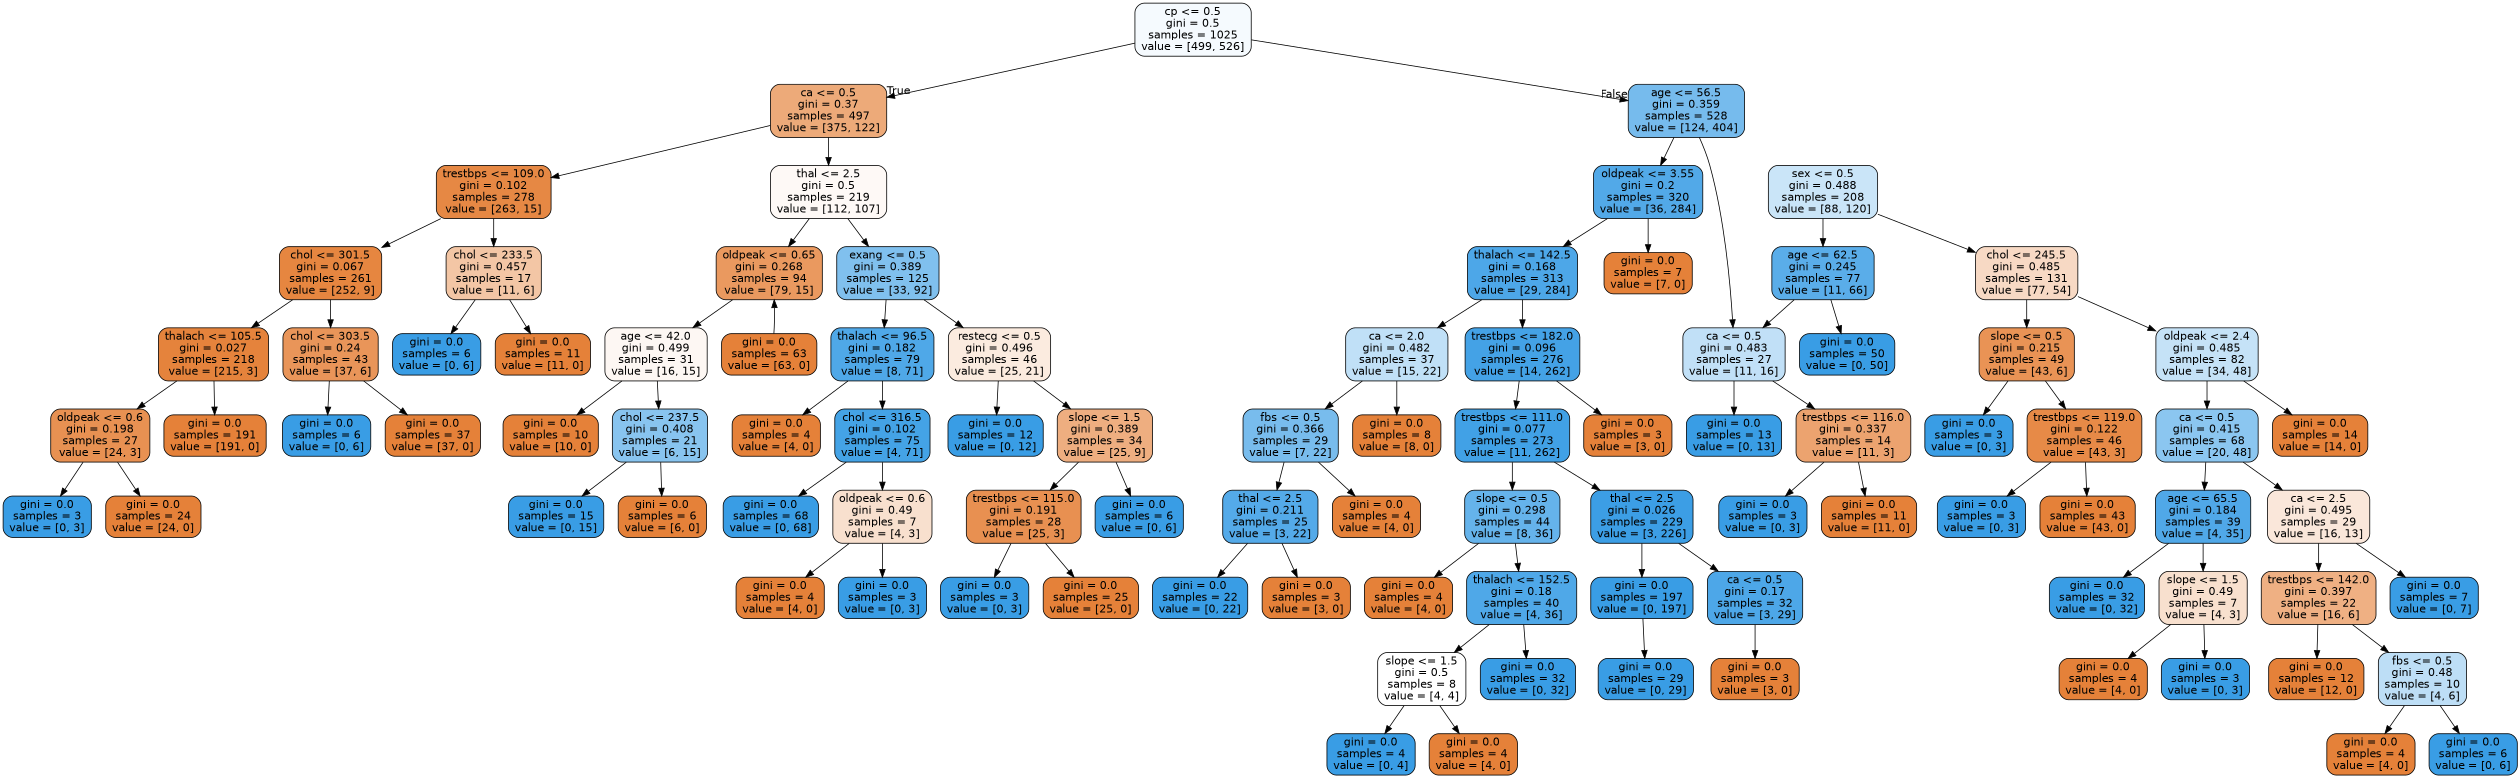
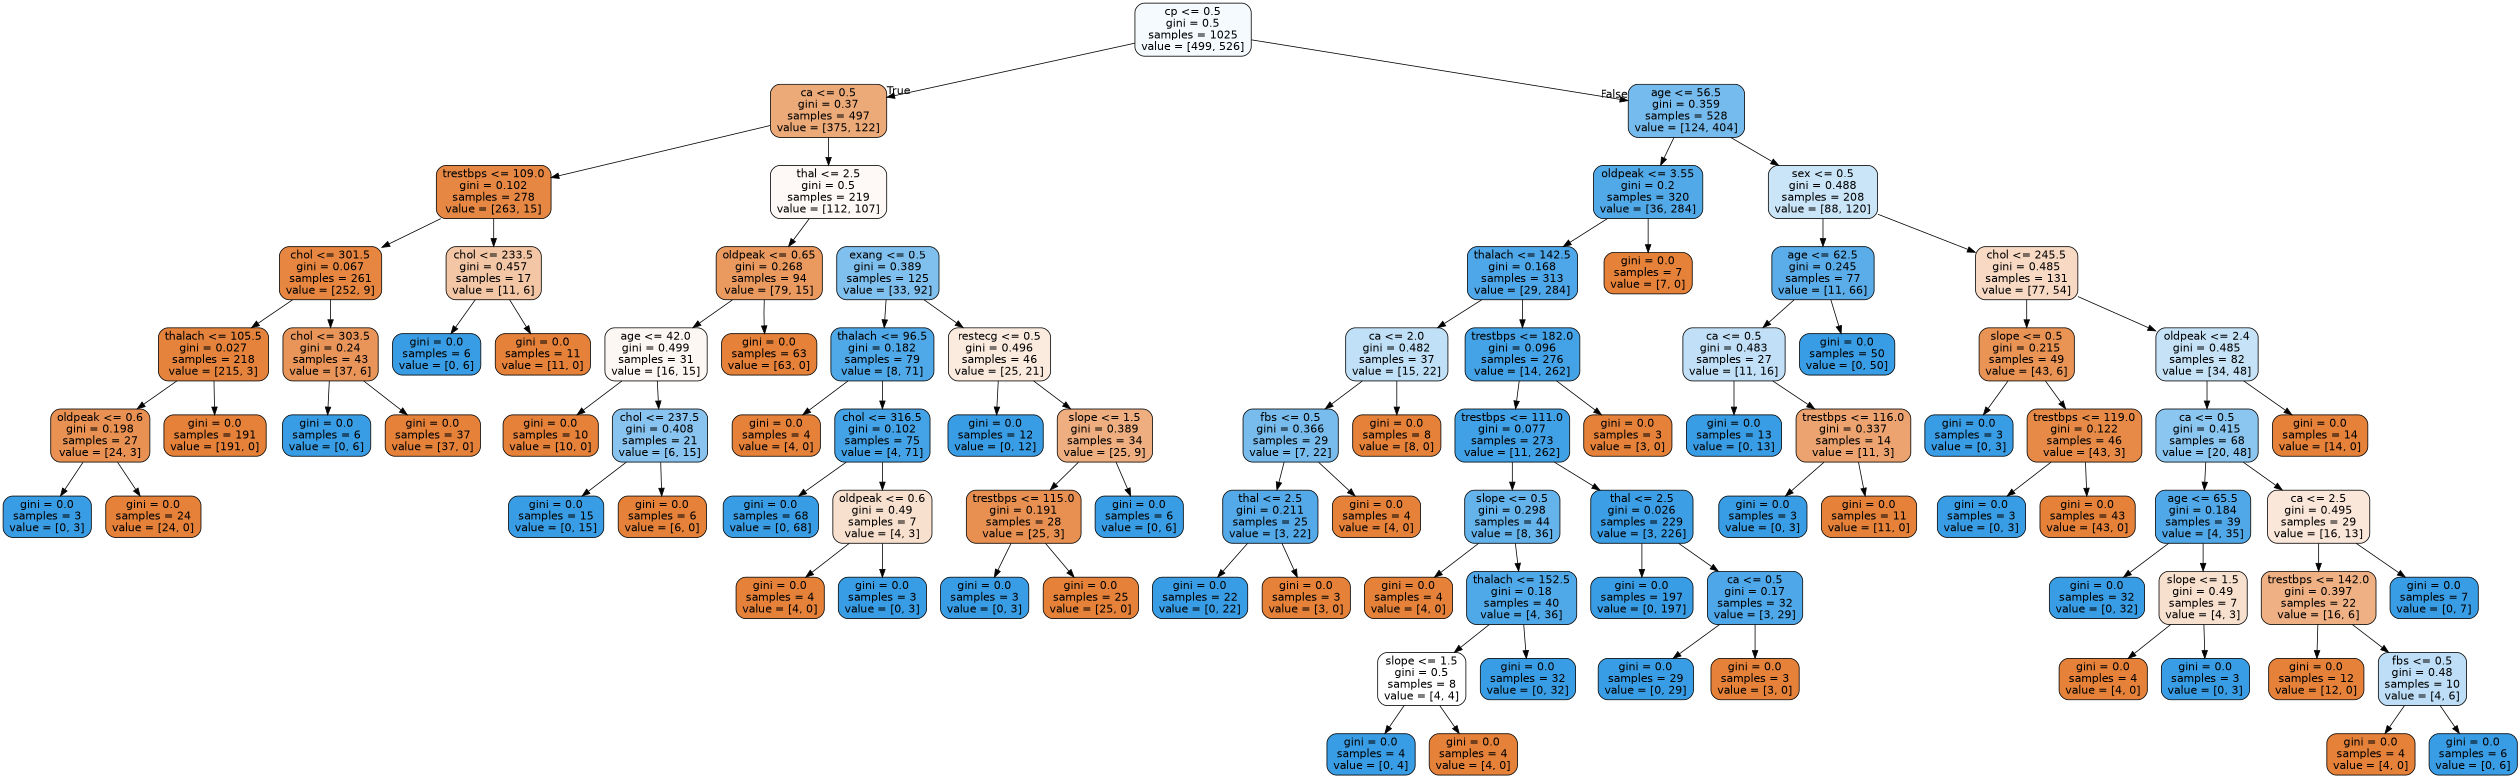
(1723, 227) -> (1751, 149)
(856, 229) -> none
(774, 321) -> (764, 313)
(1644, 634) -> (1700, 639)
